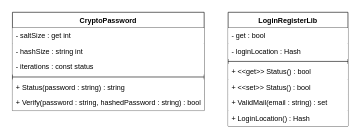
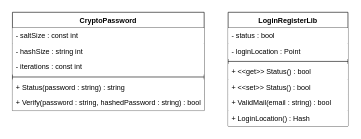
(48, 36) -> (52, 36)
(251, 36) -> (257, 36)
(269, 52) -> (270, 52)
(63, 67) -> (56, 67)
(285, 103) -> (286, 103)
